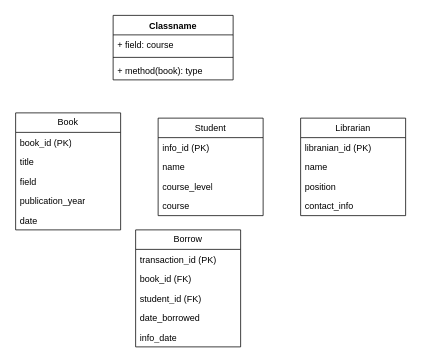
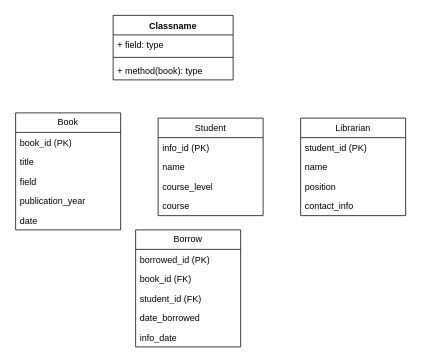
(149, 46) -> (144, 46)
(342, 148) -> (340, 148)
(184, 260) -> (178, 260)
